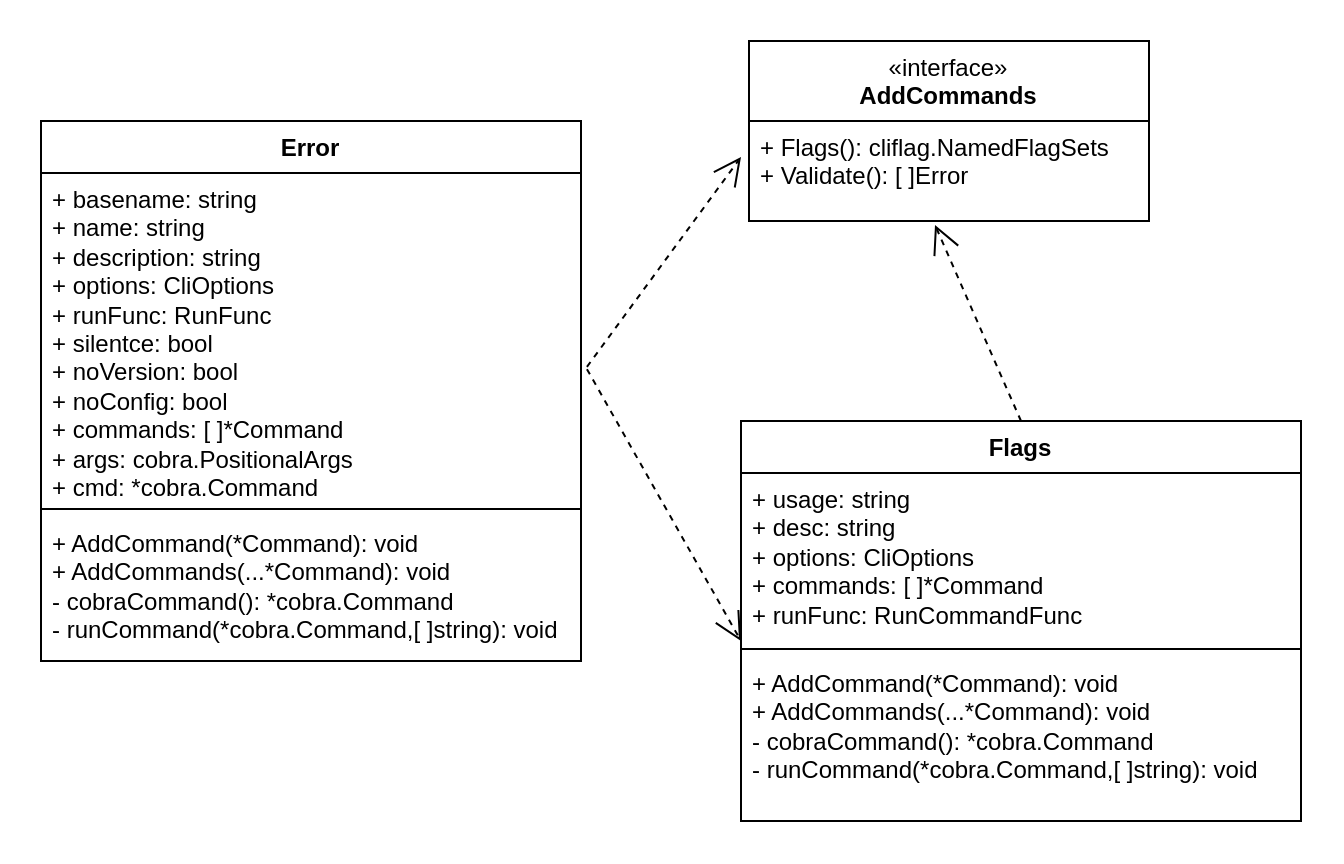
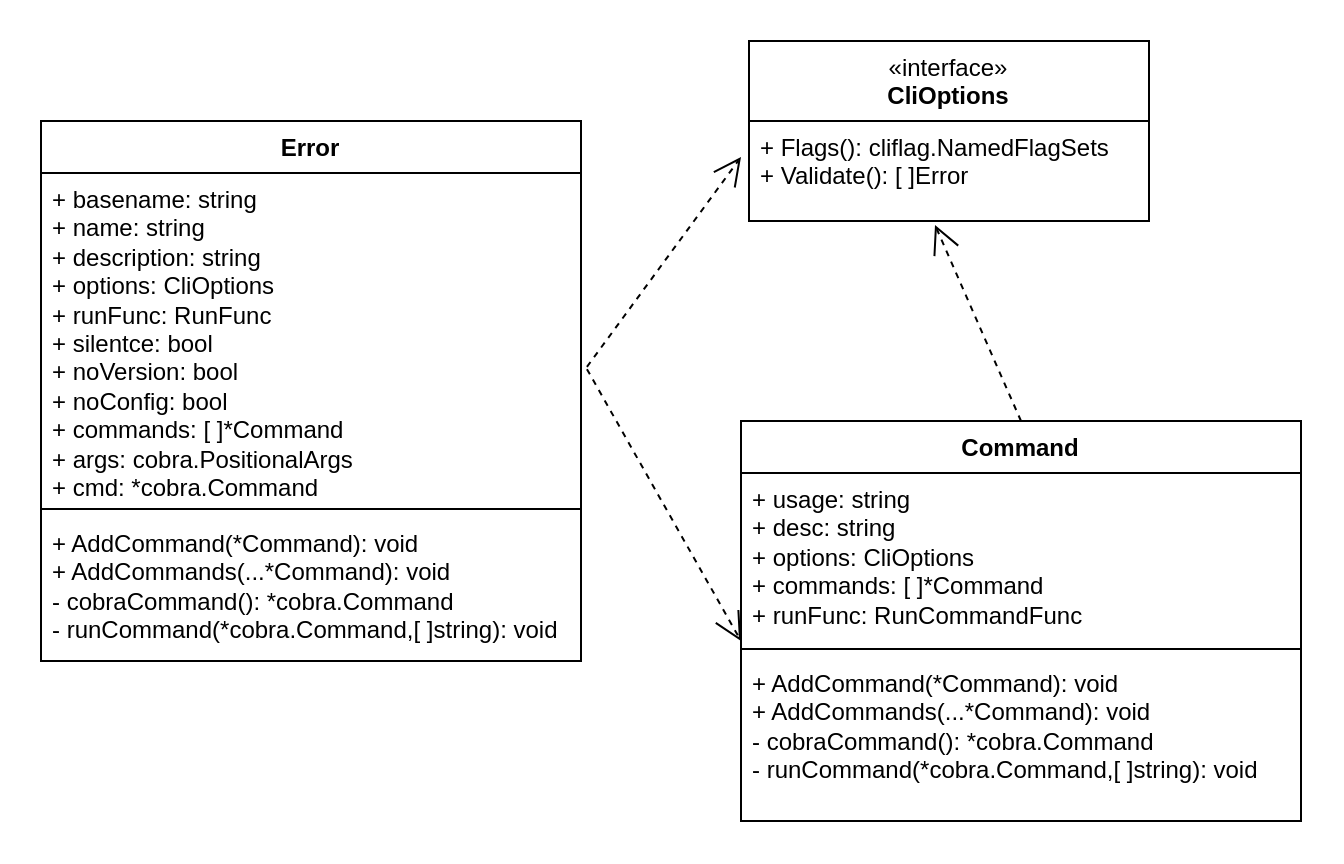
(949, 84) -> (949, 84)
(1021, 449) -> (1021, 449)
